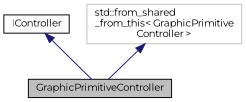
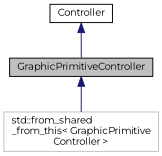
(37, 24) -> (81, 13)
(123, 65) -> (81, 99)
